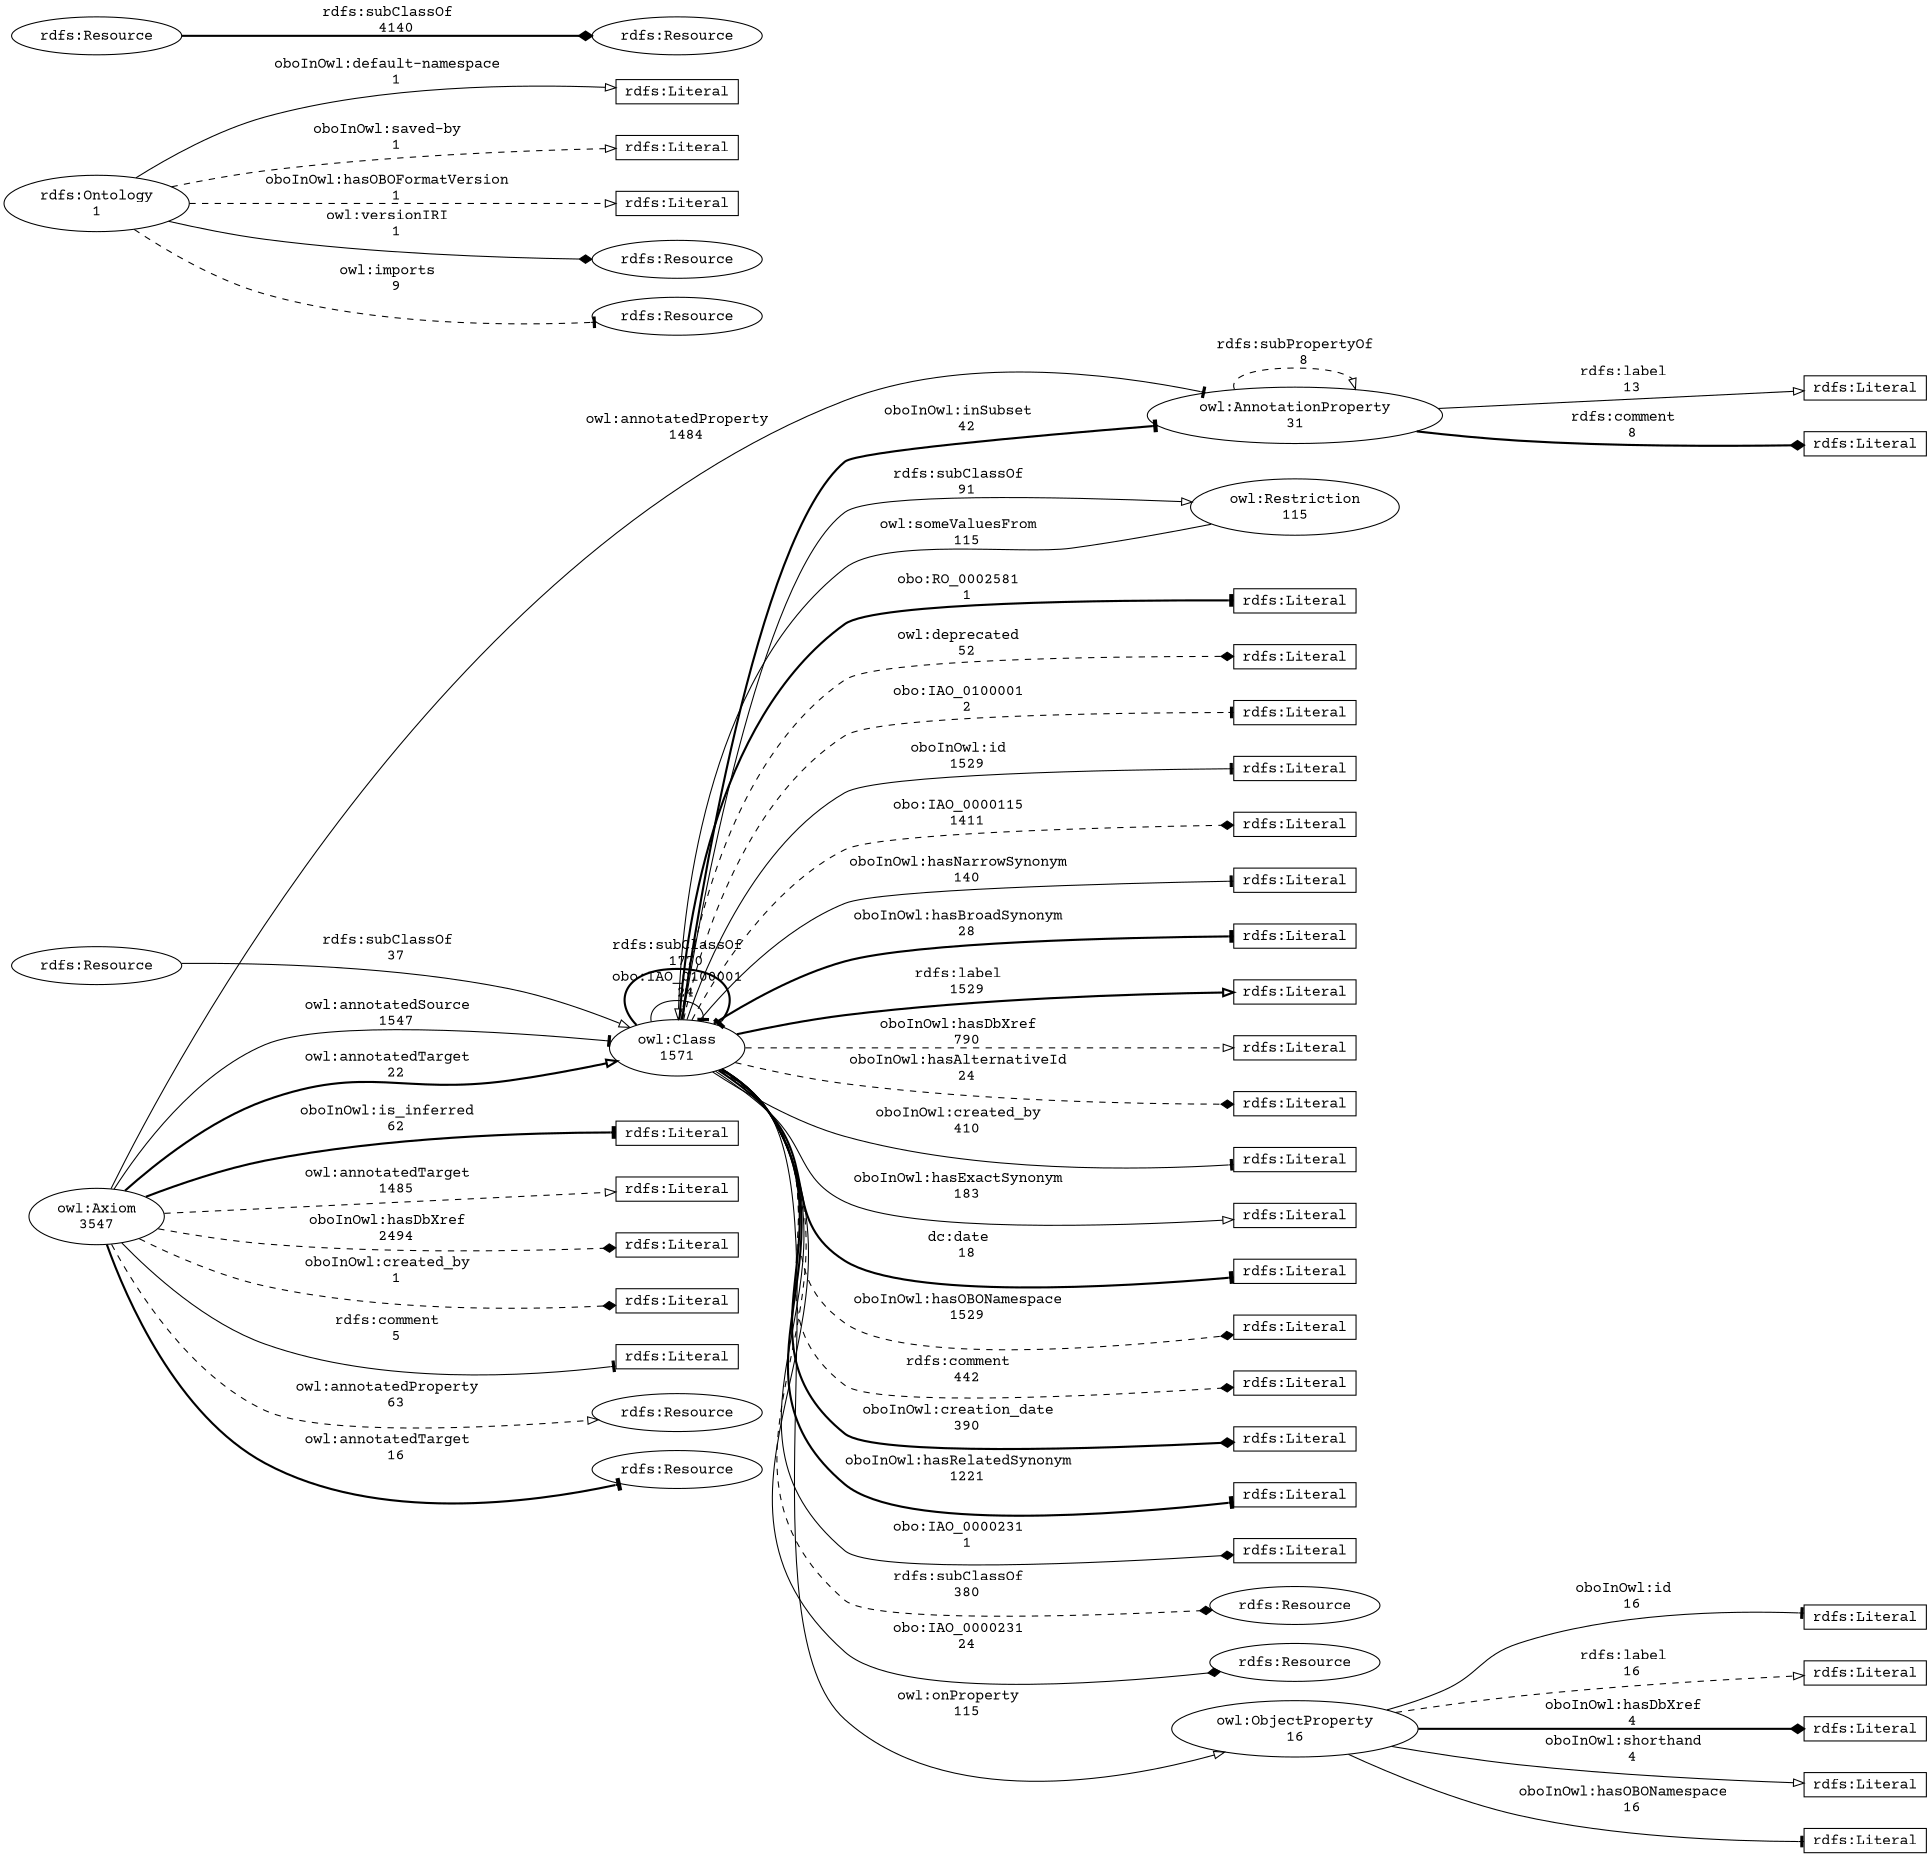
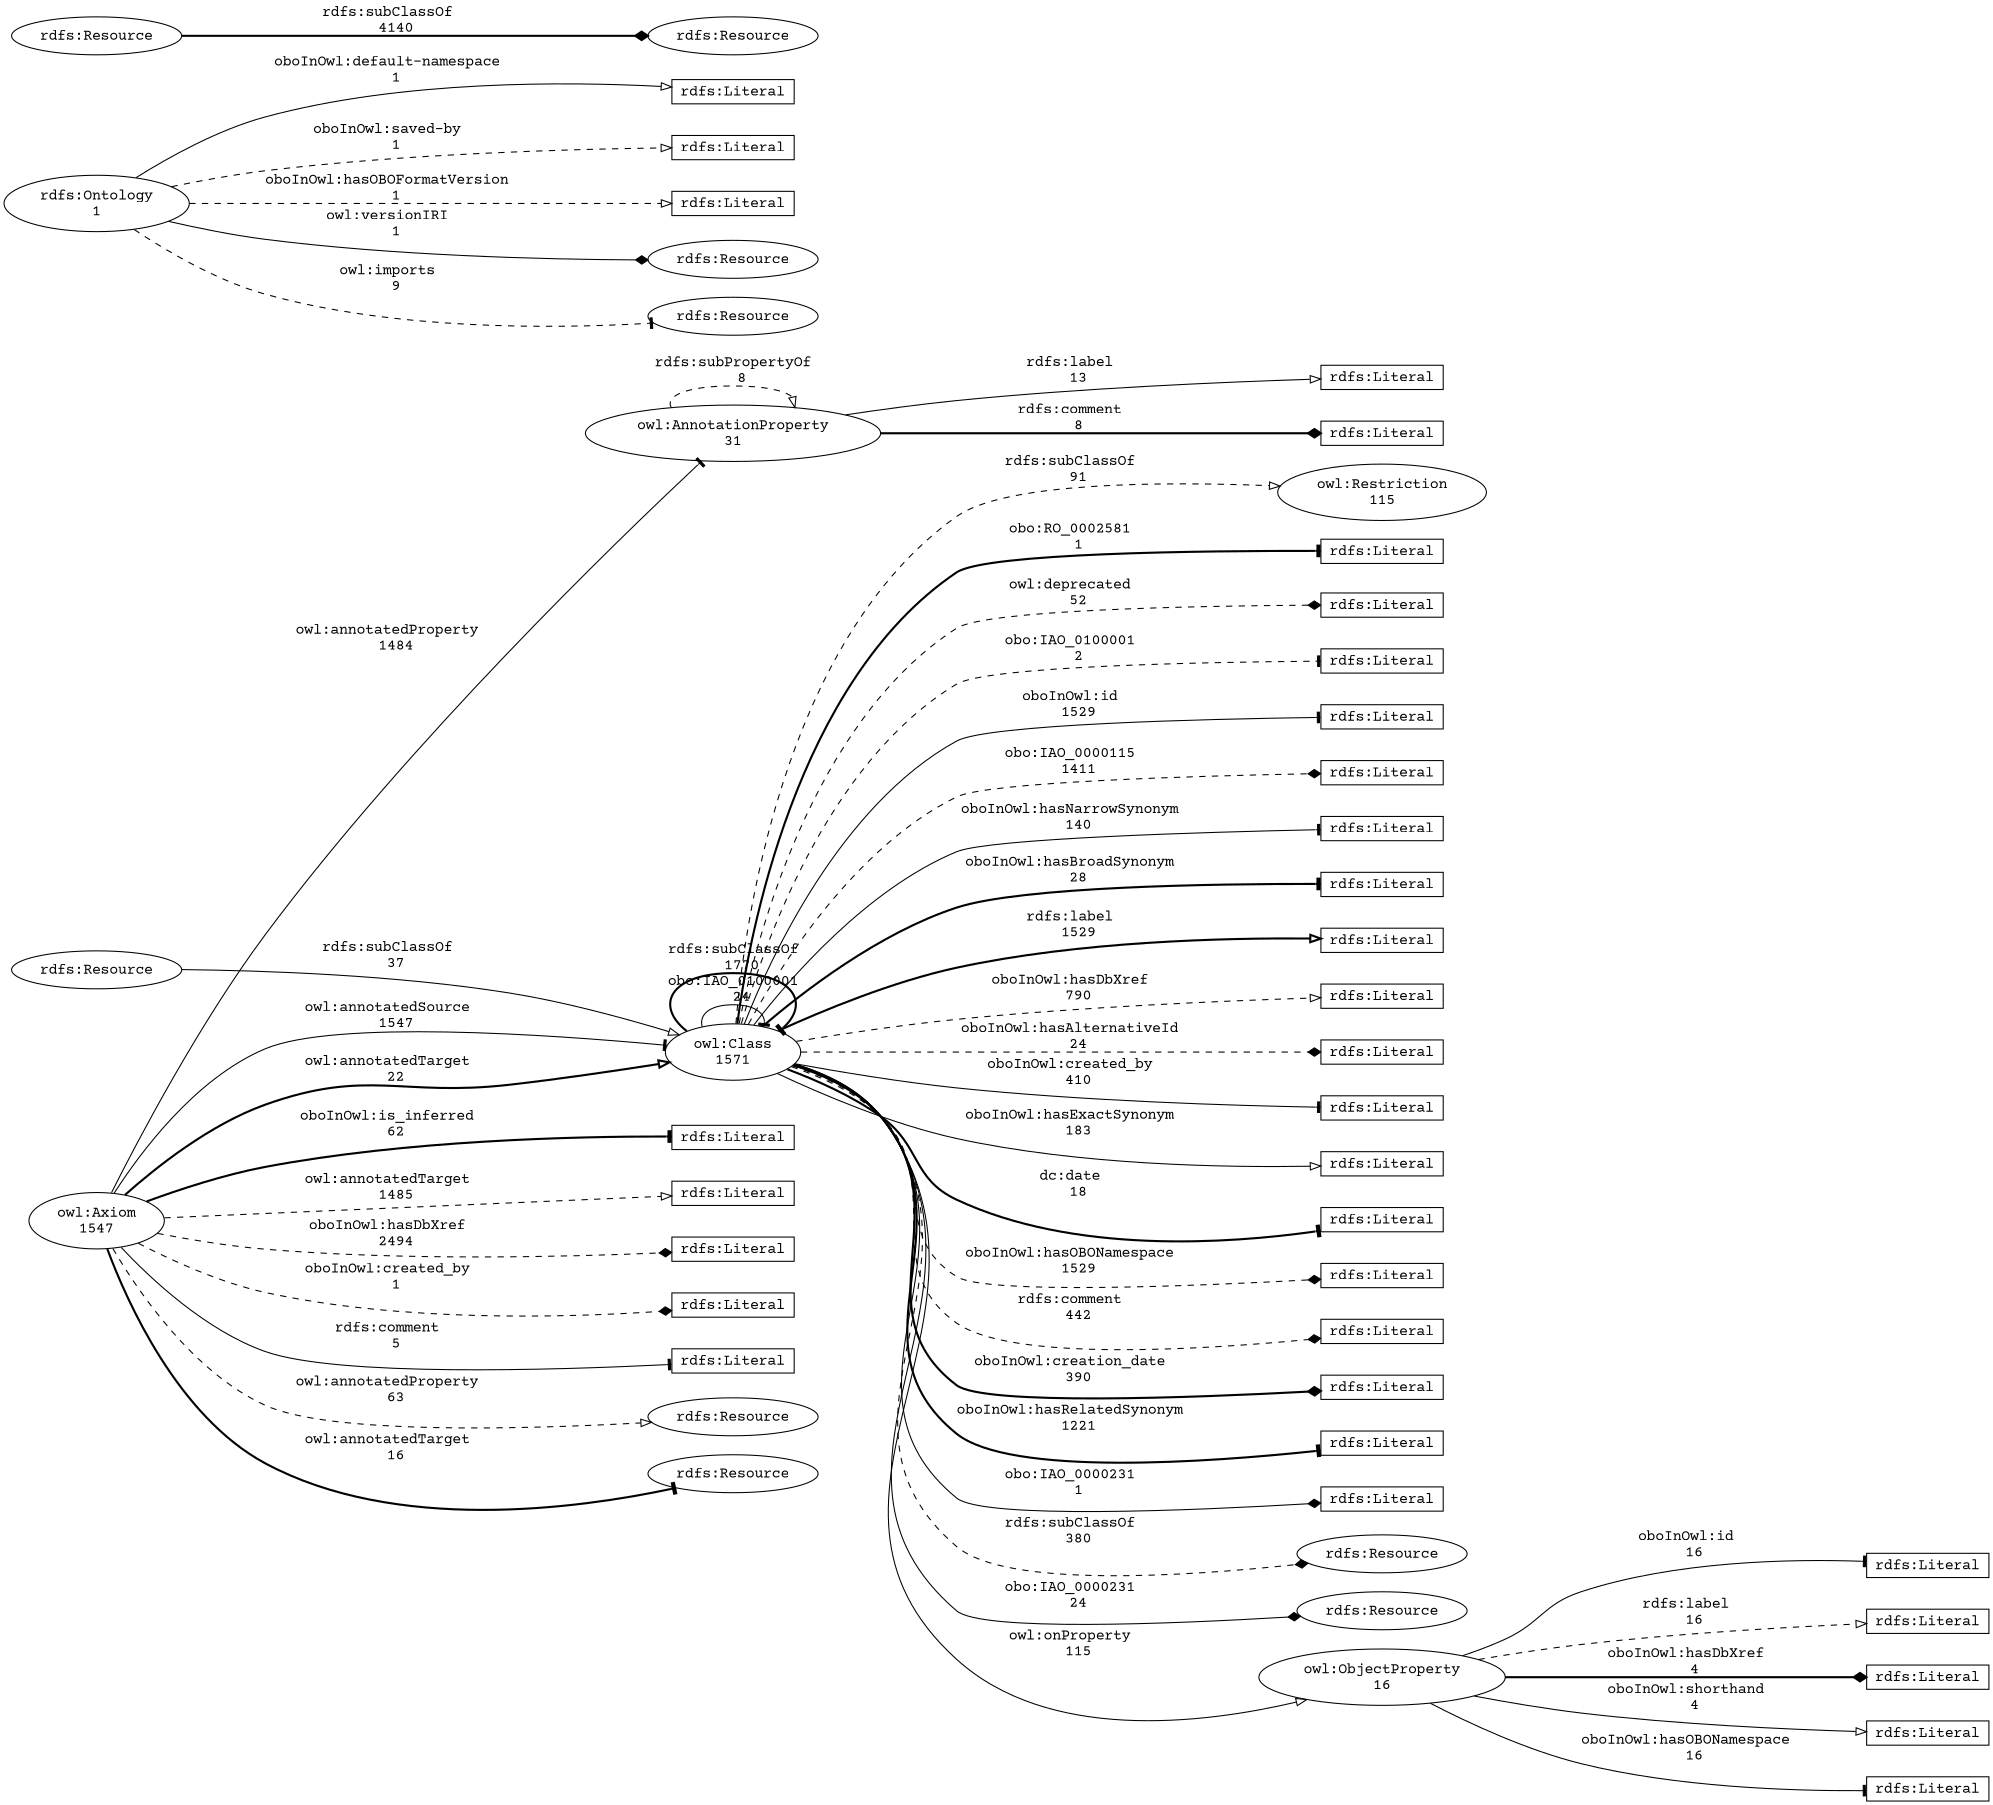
(778, 582) -> none
(790, 595) -> (870, 607)
(804, 608) -> none
(97, 1217) -> (97, 1221)
